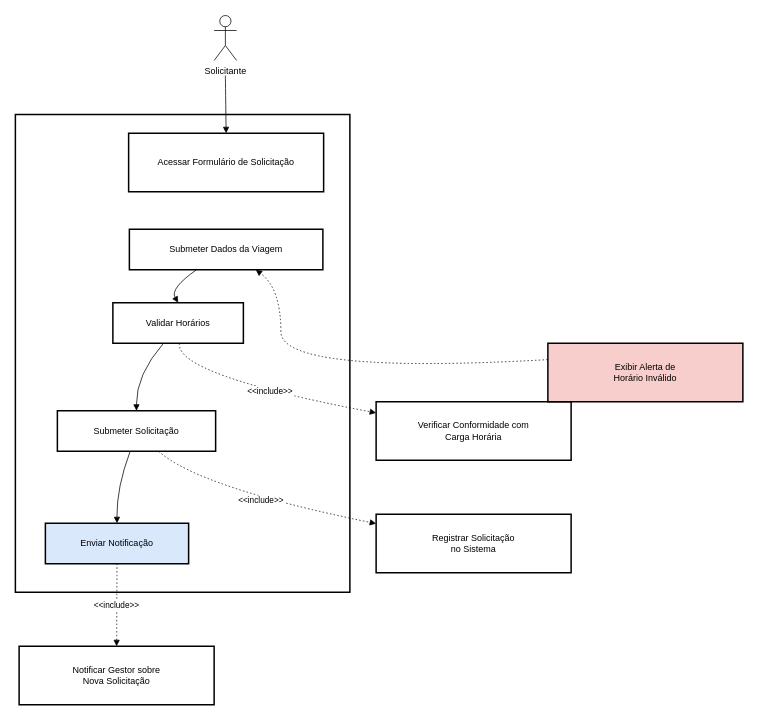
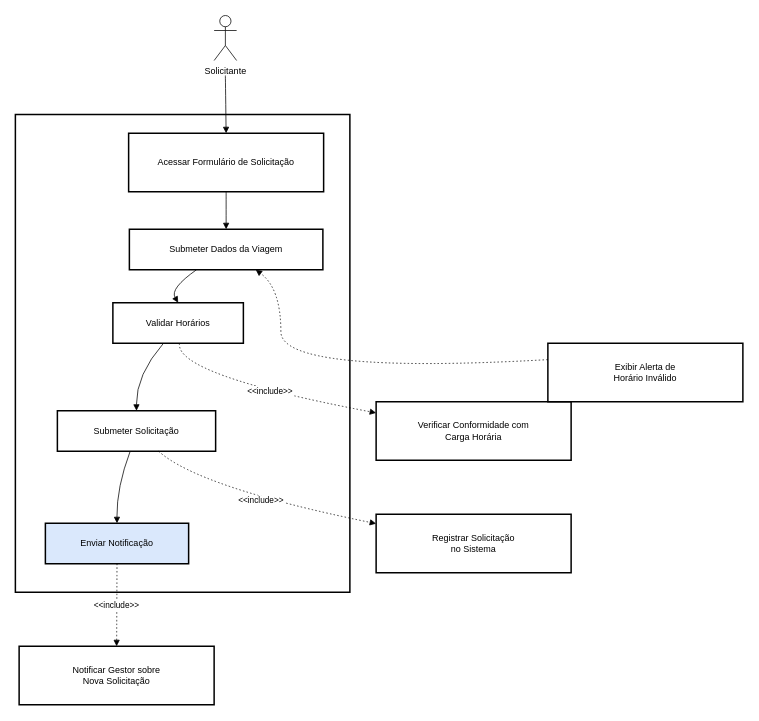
none -> (226, 222)
(645, 372) -> (645, 372)
